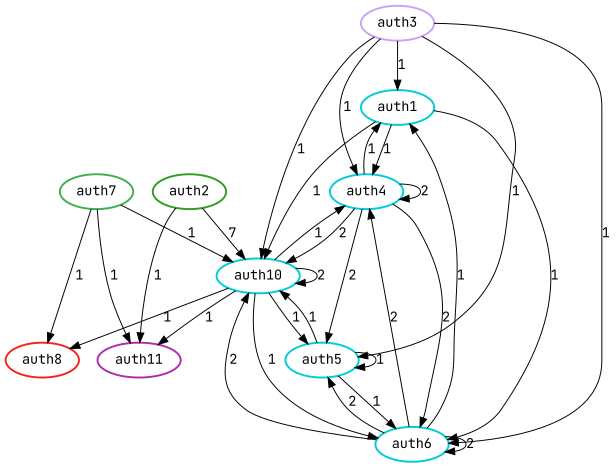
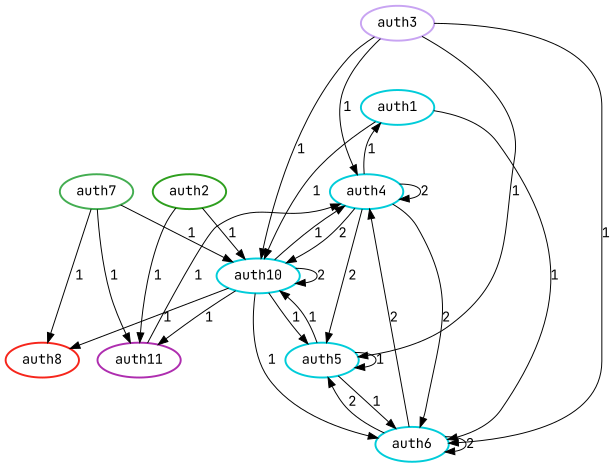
(398, 60) -> none
(384, 145) -> (211, 233)
(233, 234) -> (233, 234)
(457, 279) -> none
(253, 414) -> none
